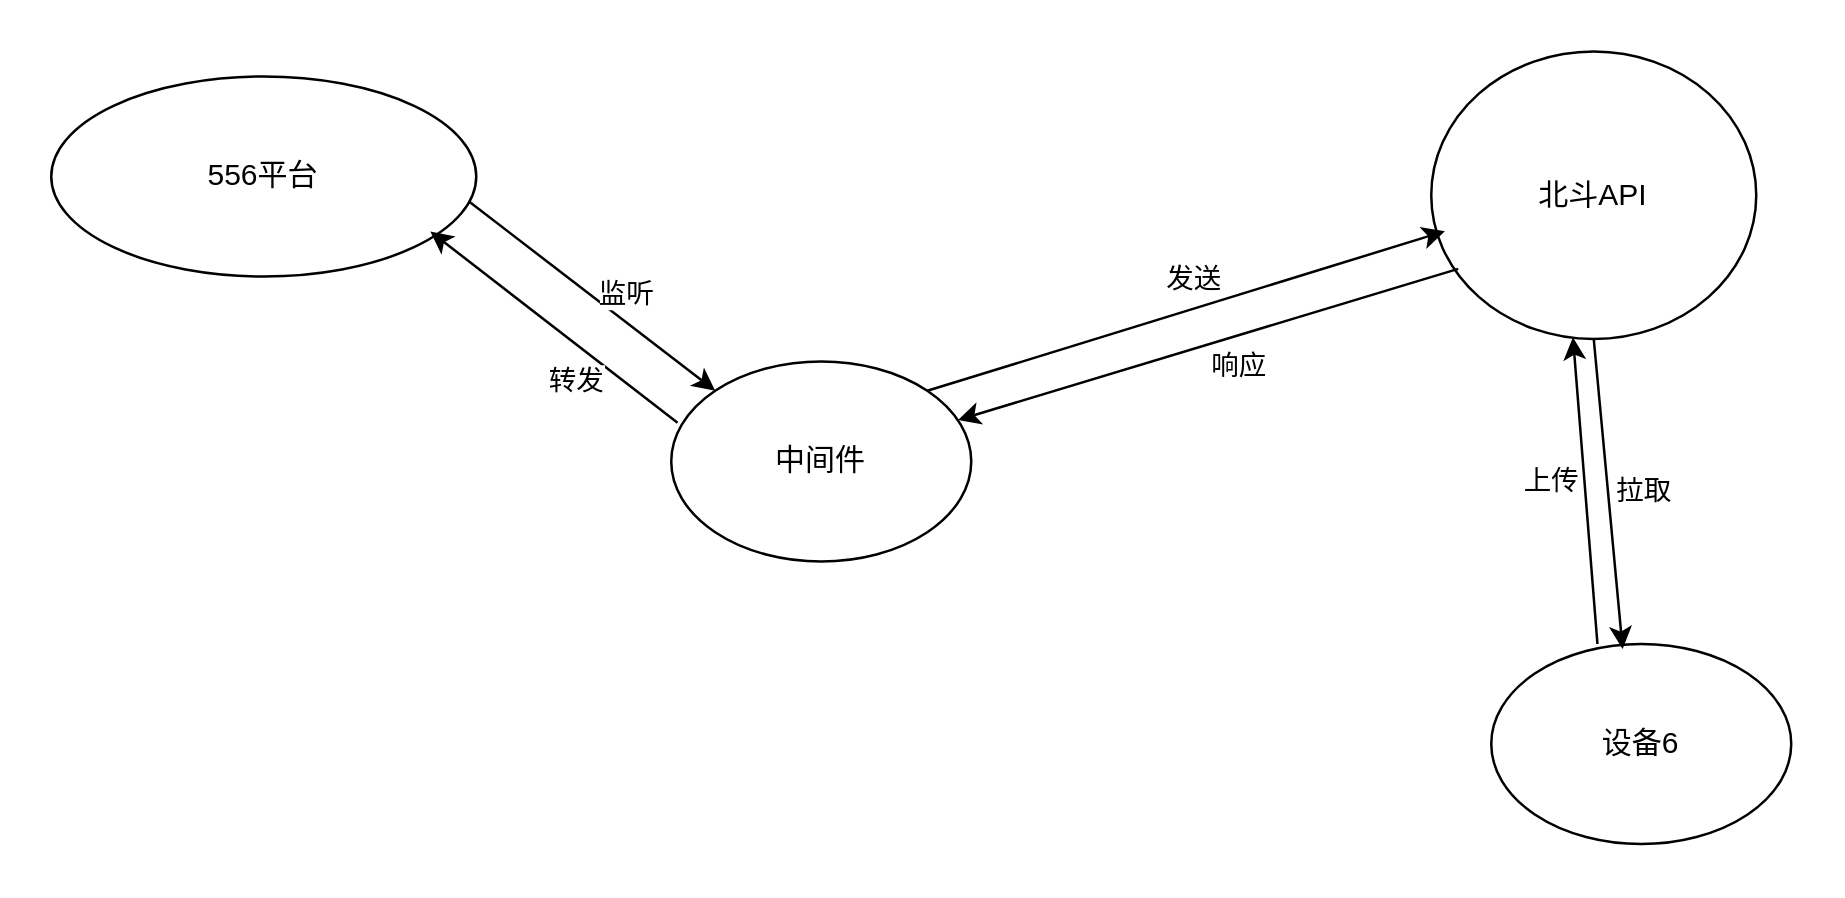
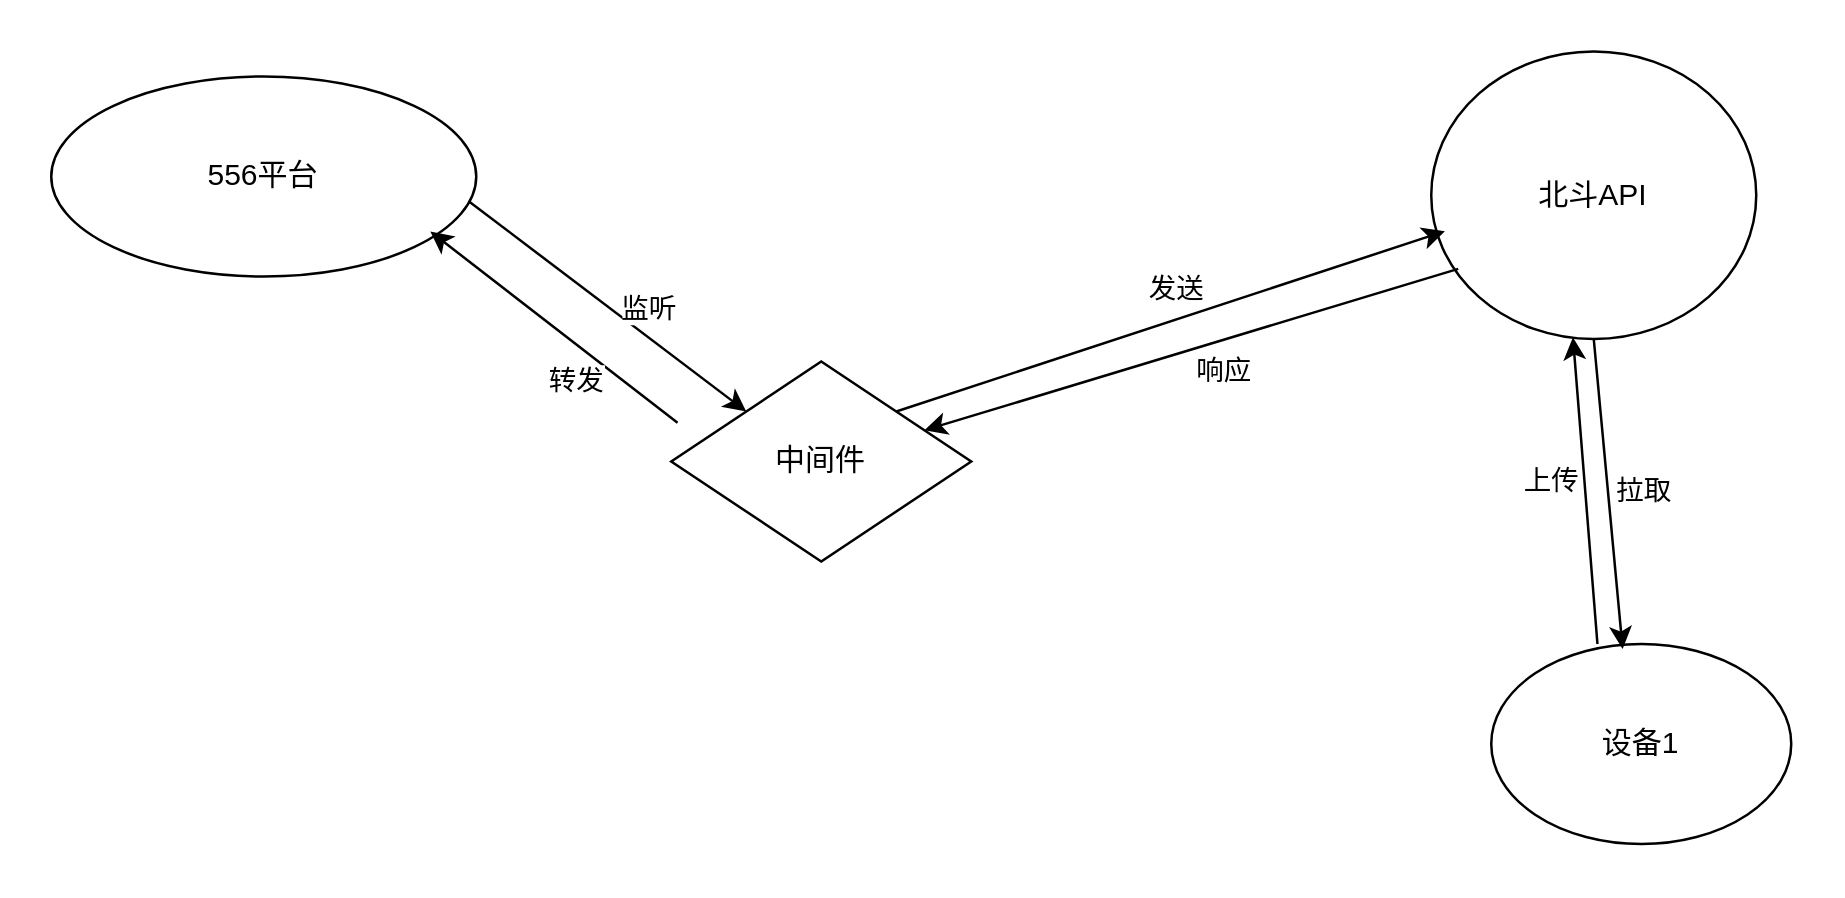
(821, 461) -> (821, 461)
(1641, 744) -> (1641, 744)
